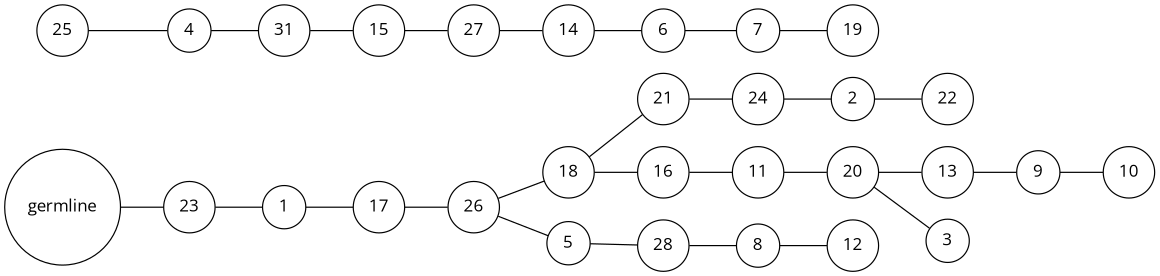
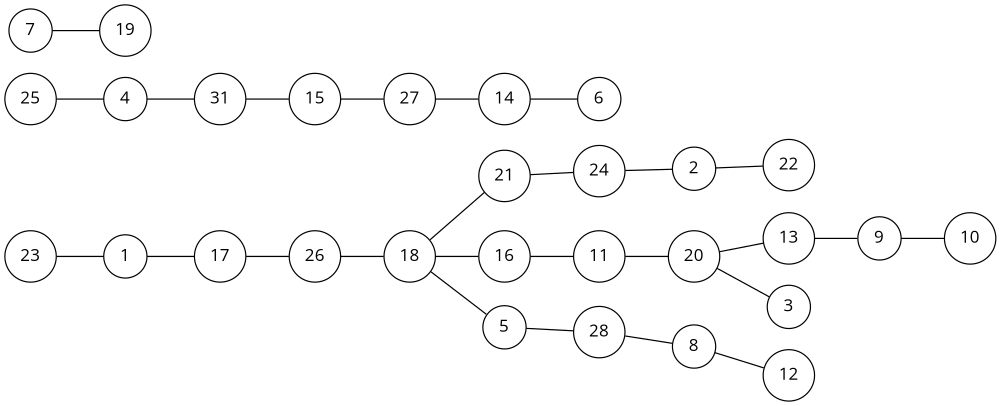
(711, 31) -> none
(63, 207) -> none
(523, 226) -> (459, 293)
